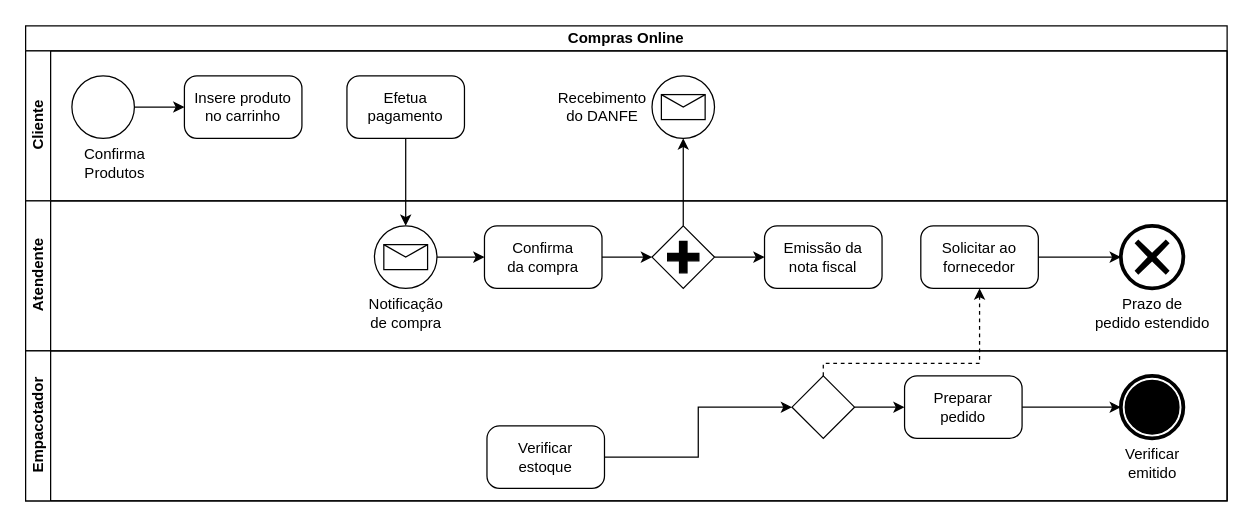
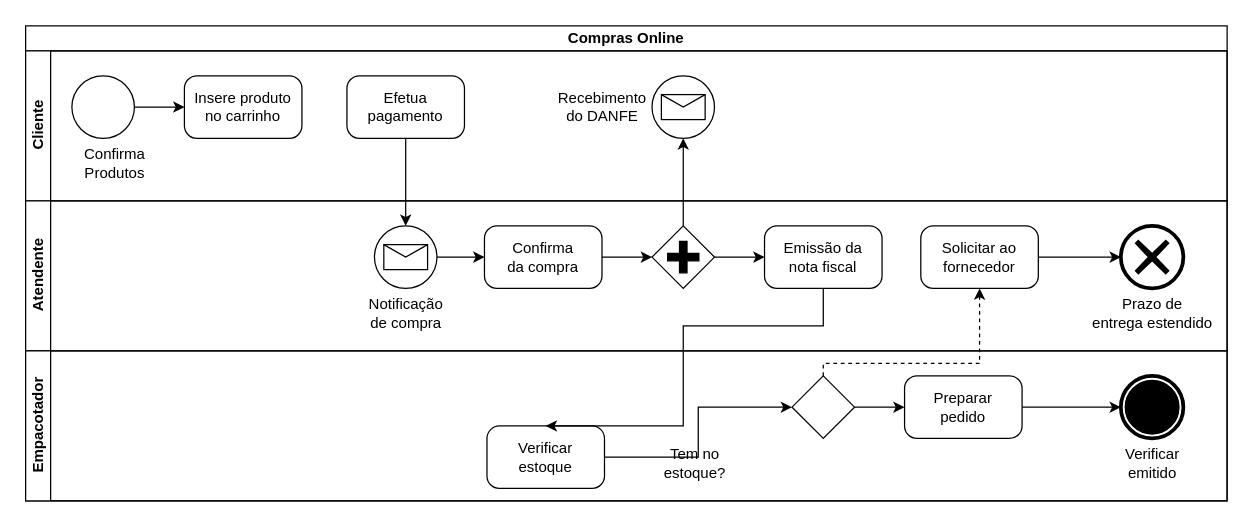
(1153, 313) -> (1153, 313)
none -> (683, 331)
none -> (694, 463)
